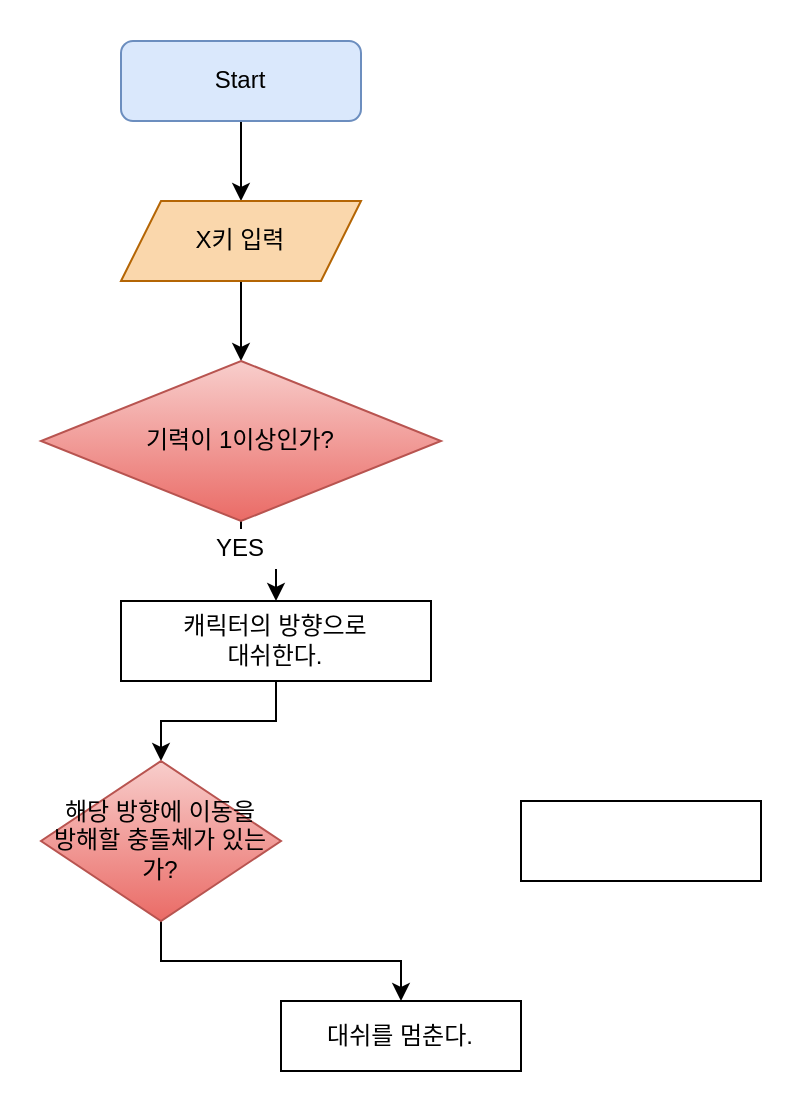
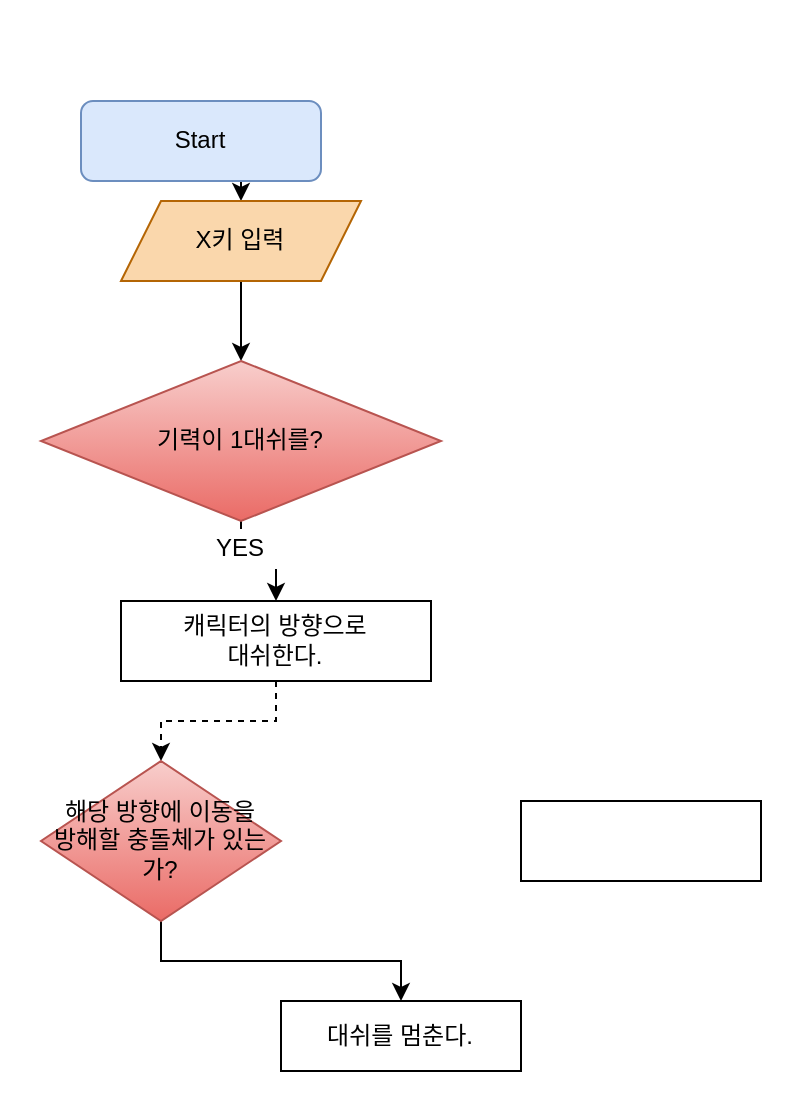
(241, 81) -> (201, 141)
(241, 441) -> (241, 441)
(224, 721) -> (224, 721)
